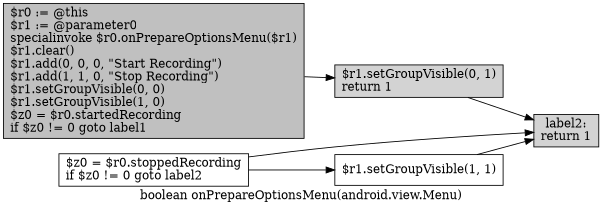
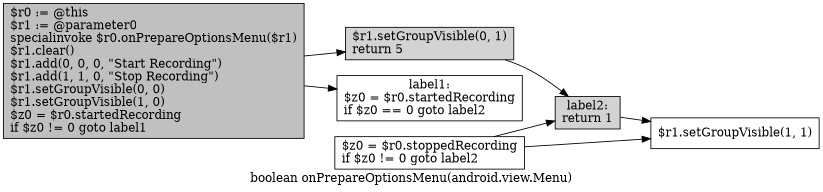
(419, 81) -> (430, 44)
none -> (430, 98)
(501, 148) -> (631, 119)
